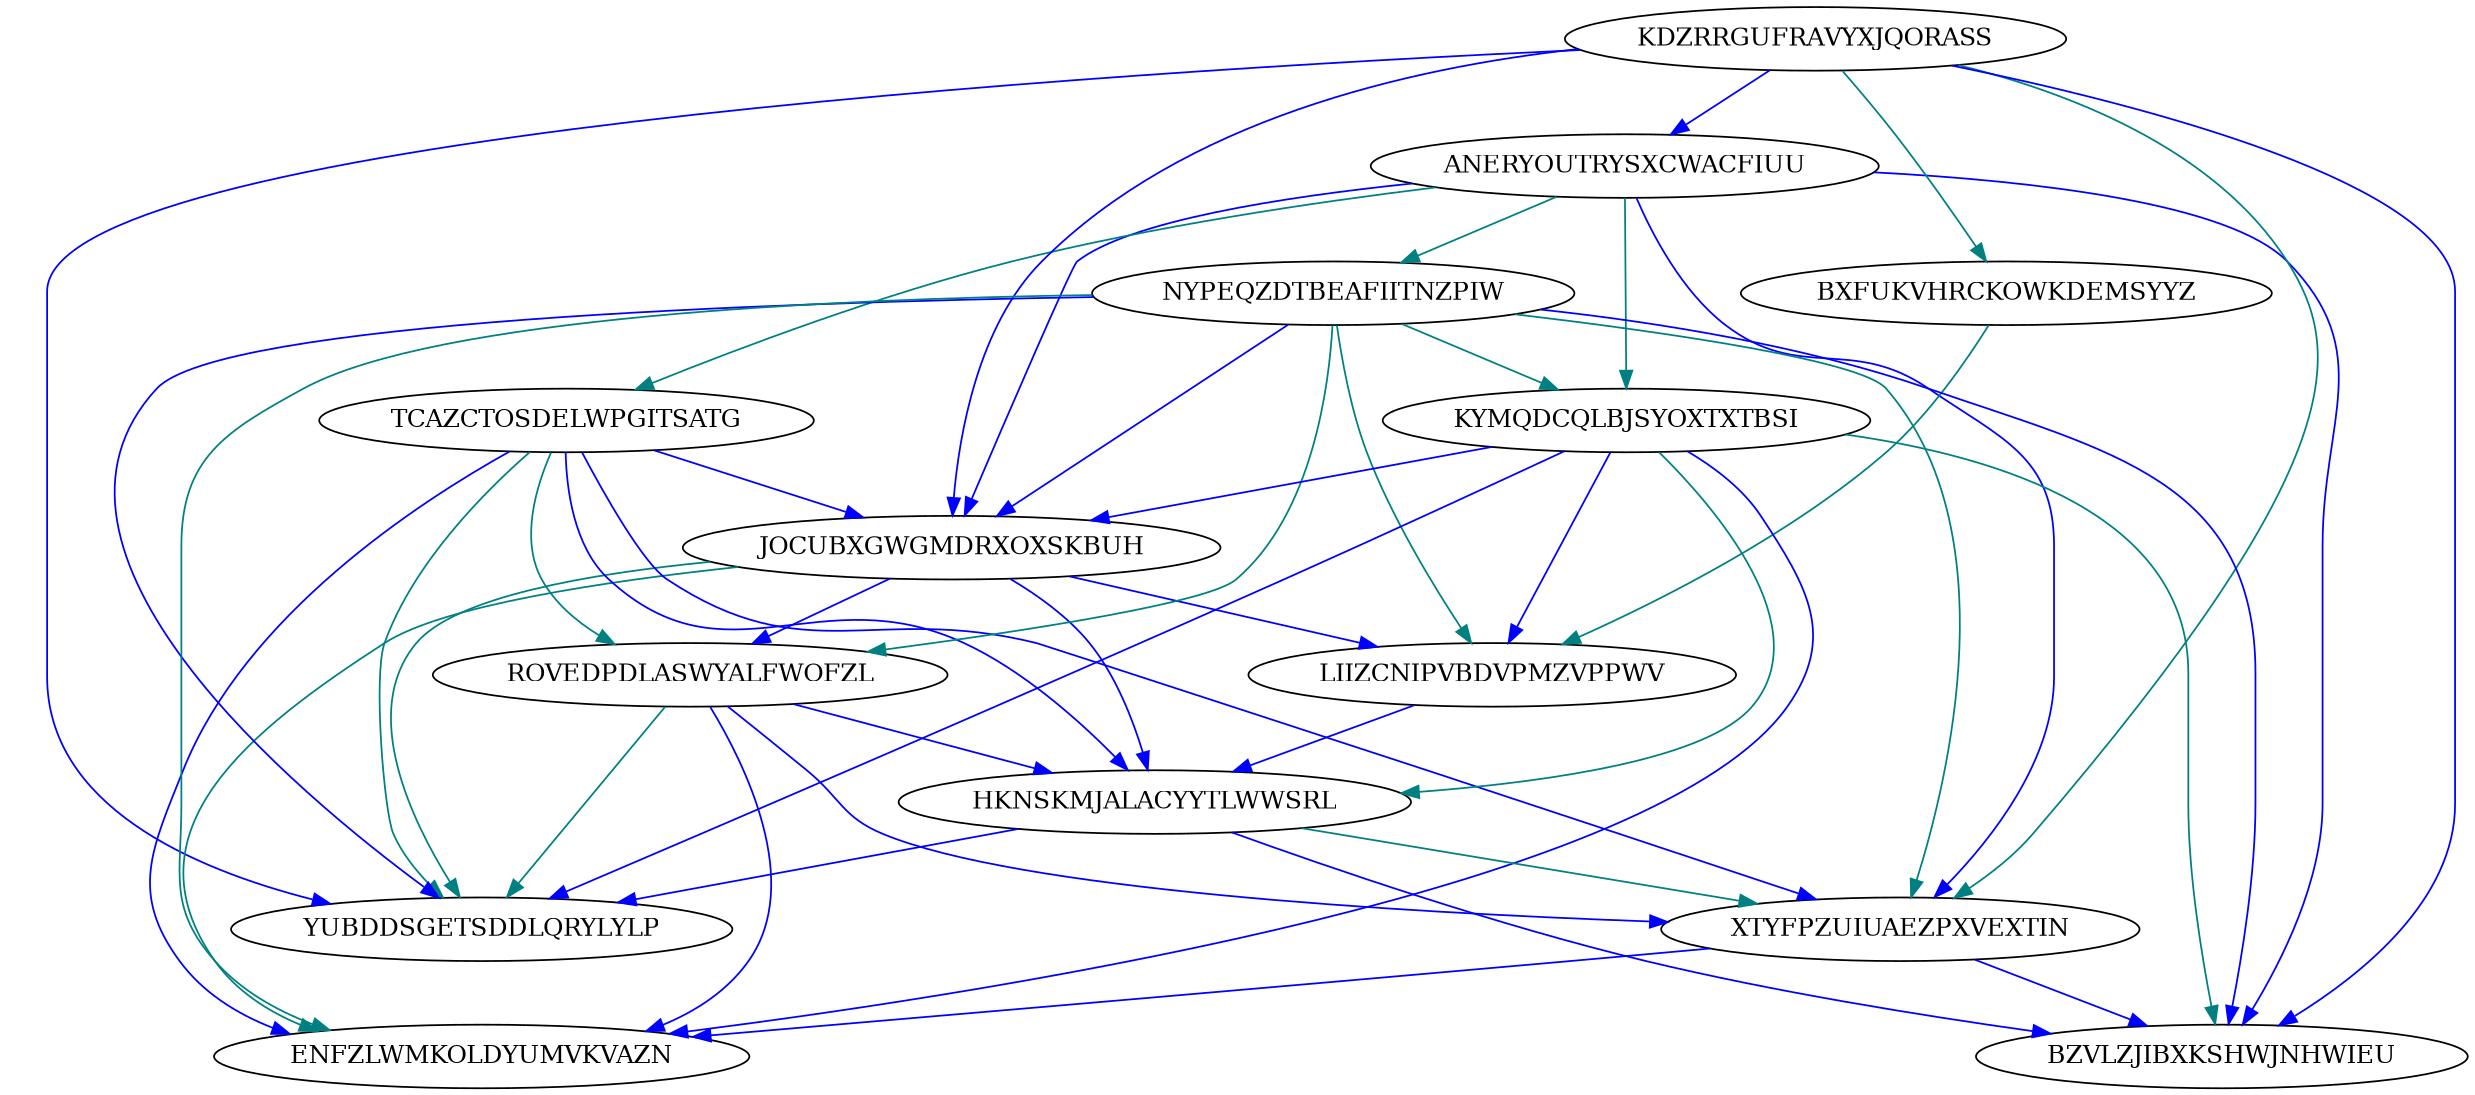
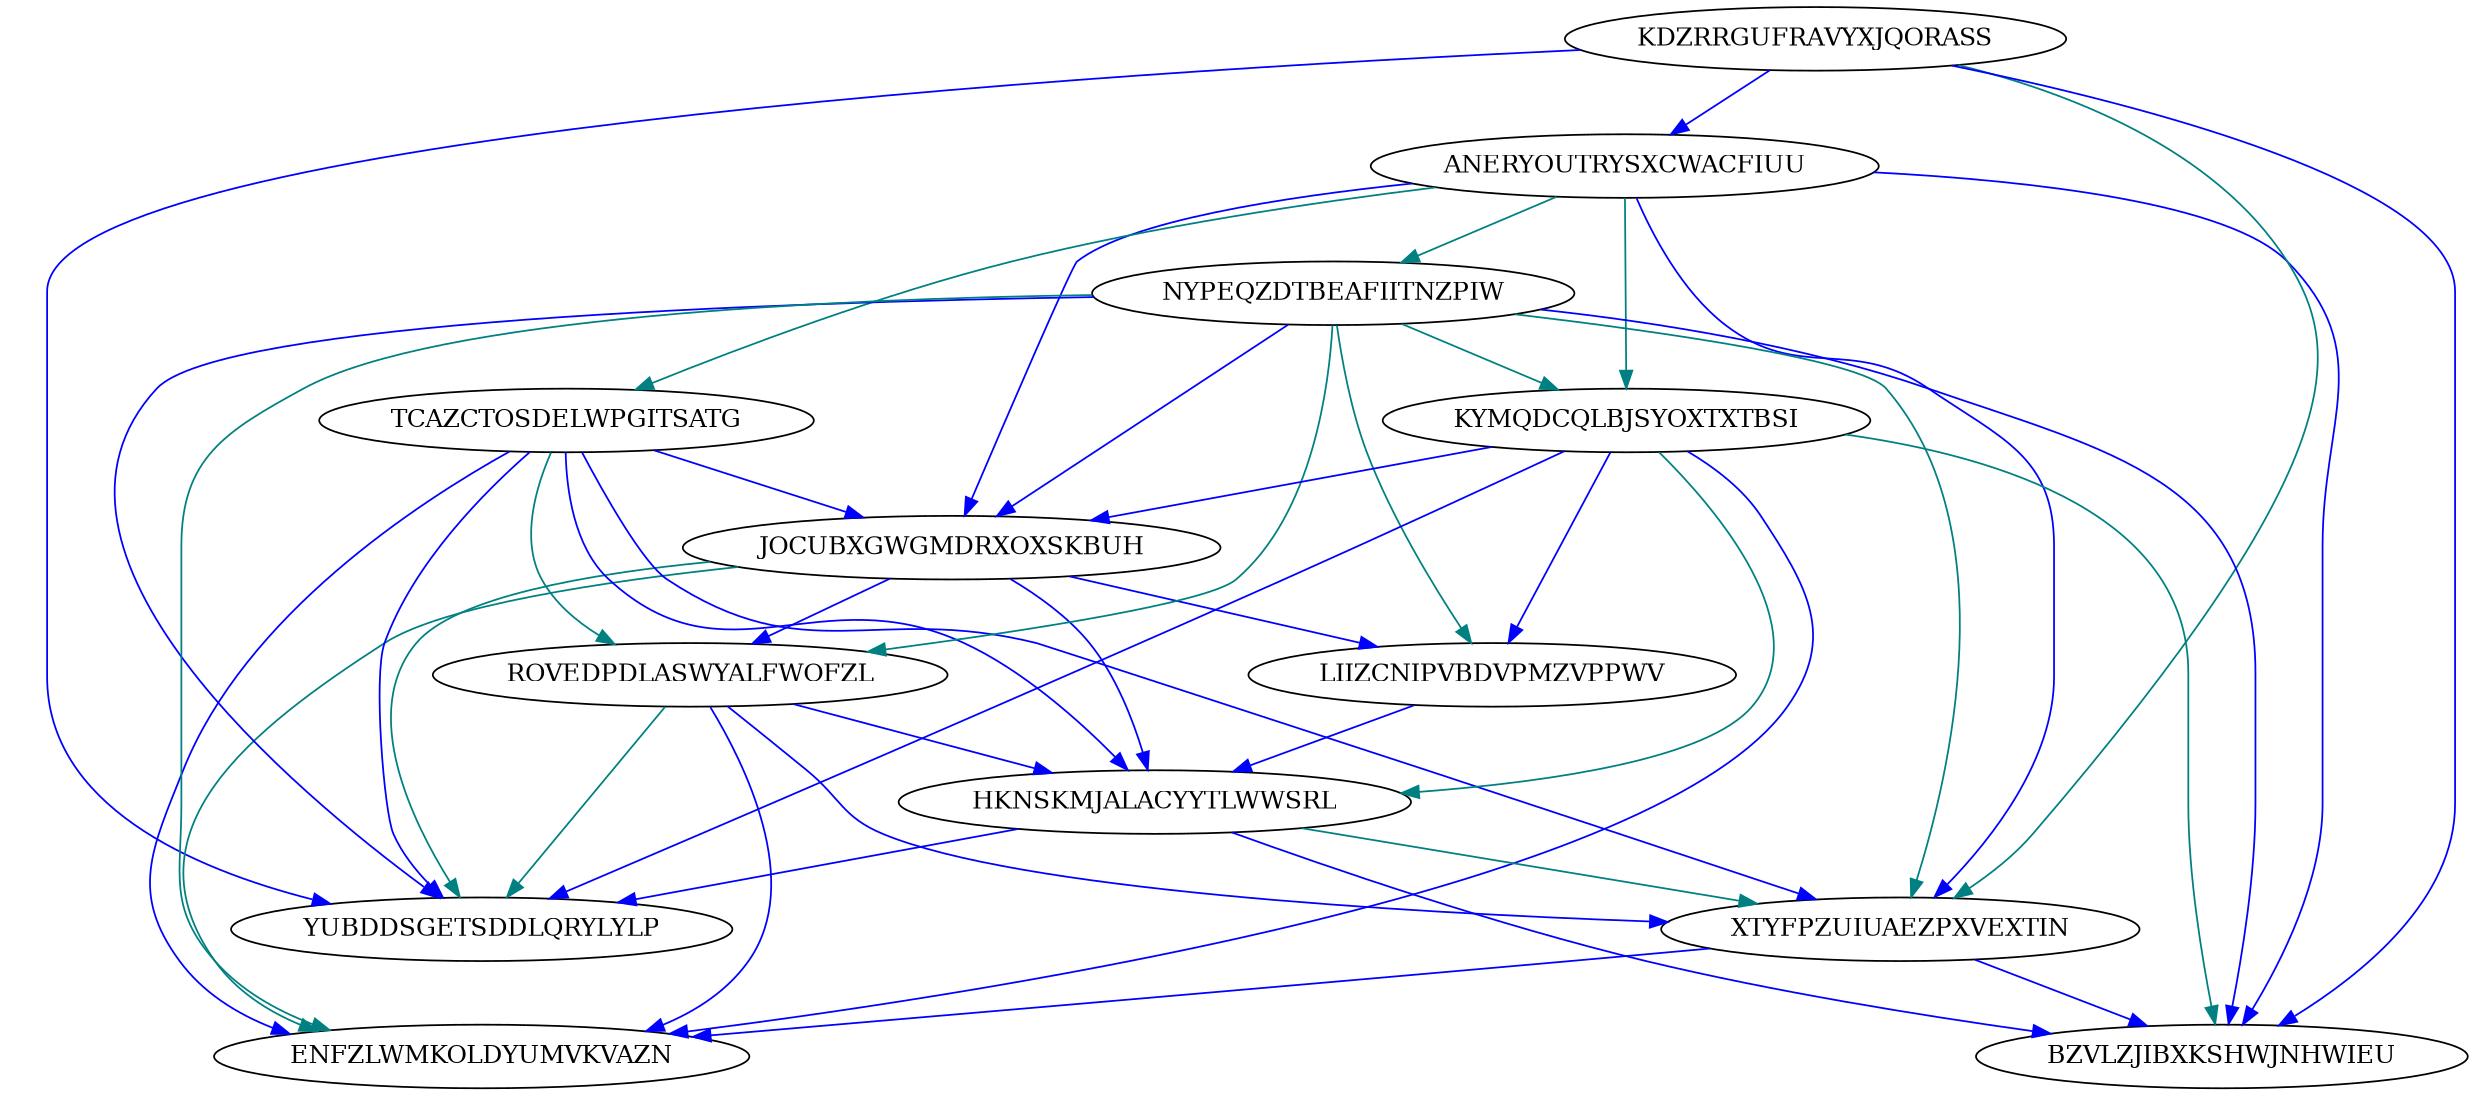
(1175, 164) -> none
(2006, 293) -> none
(381, 662) -> (381, 662)
